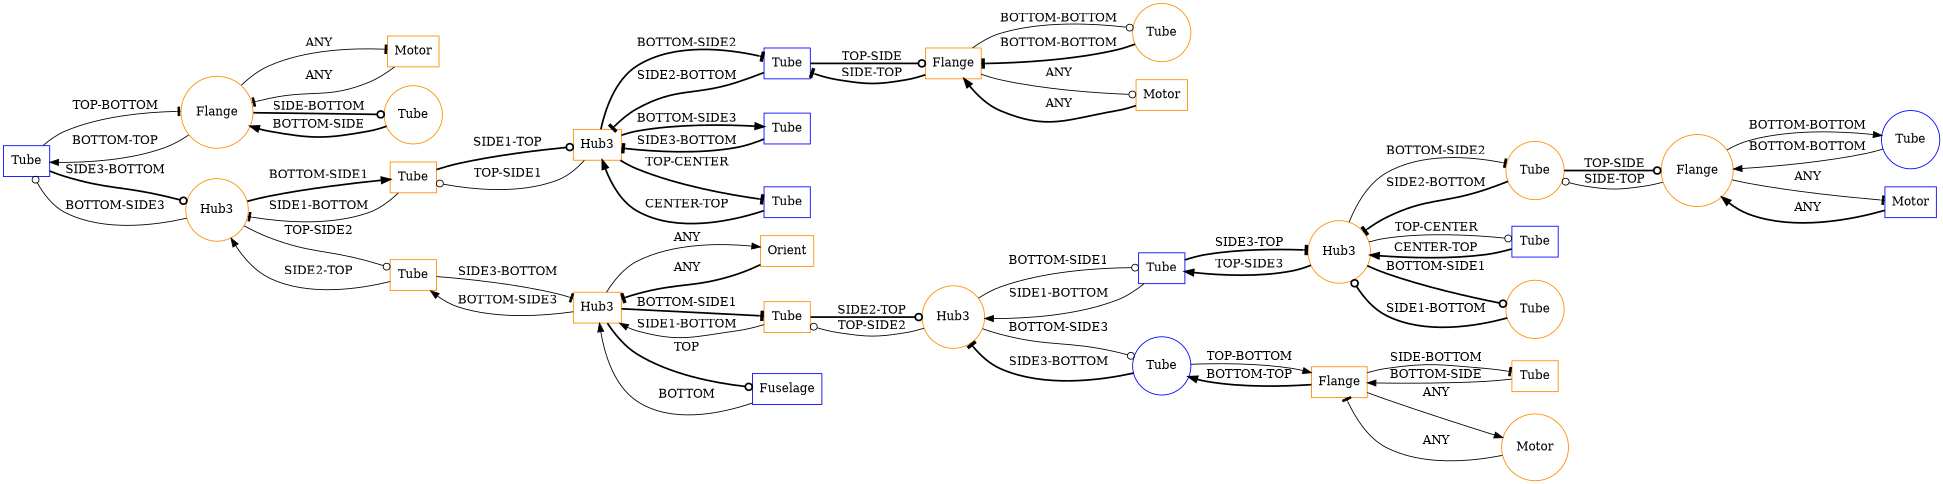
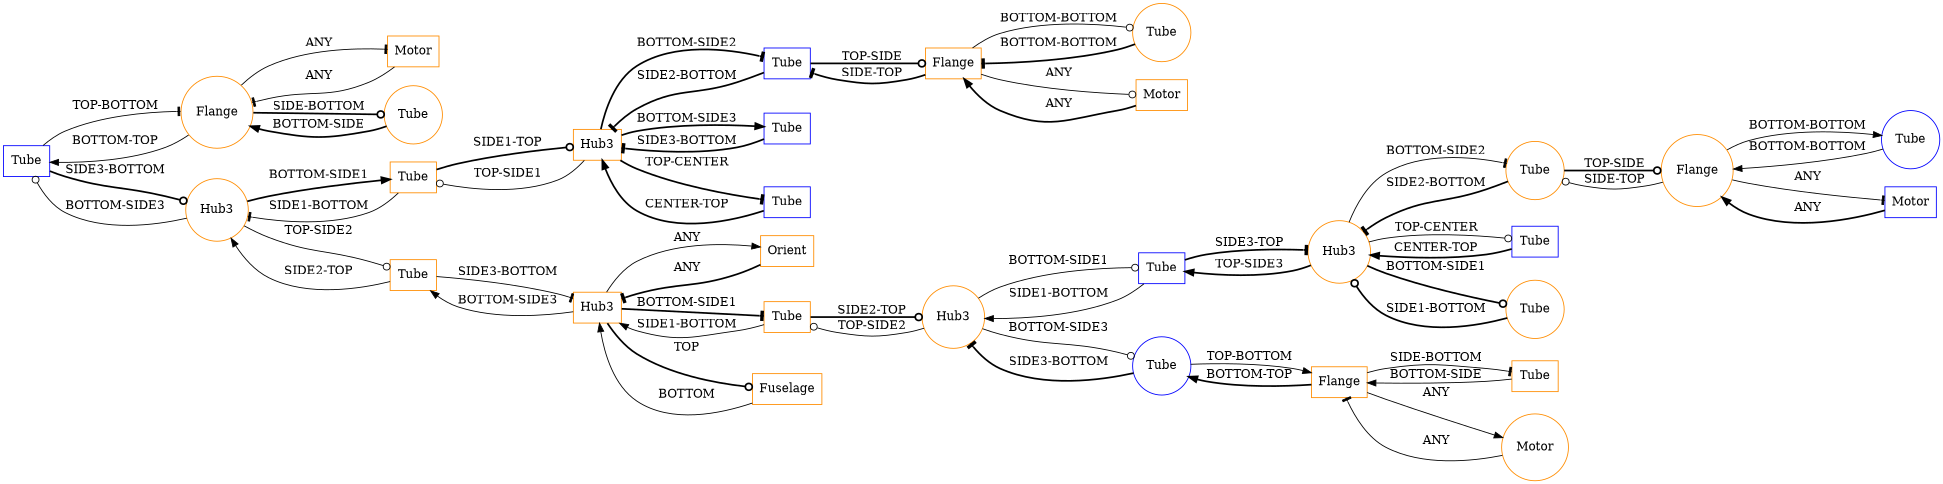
(787, 389) -> (787, 389)
